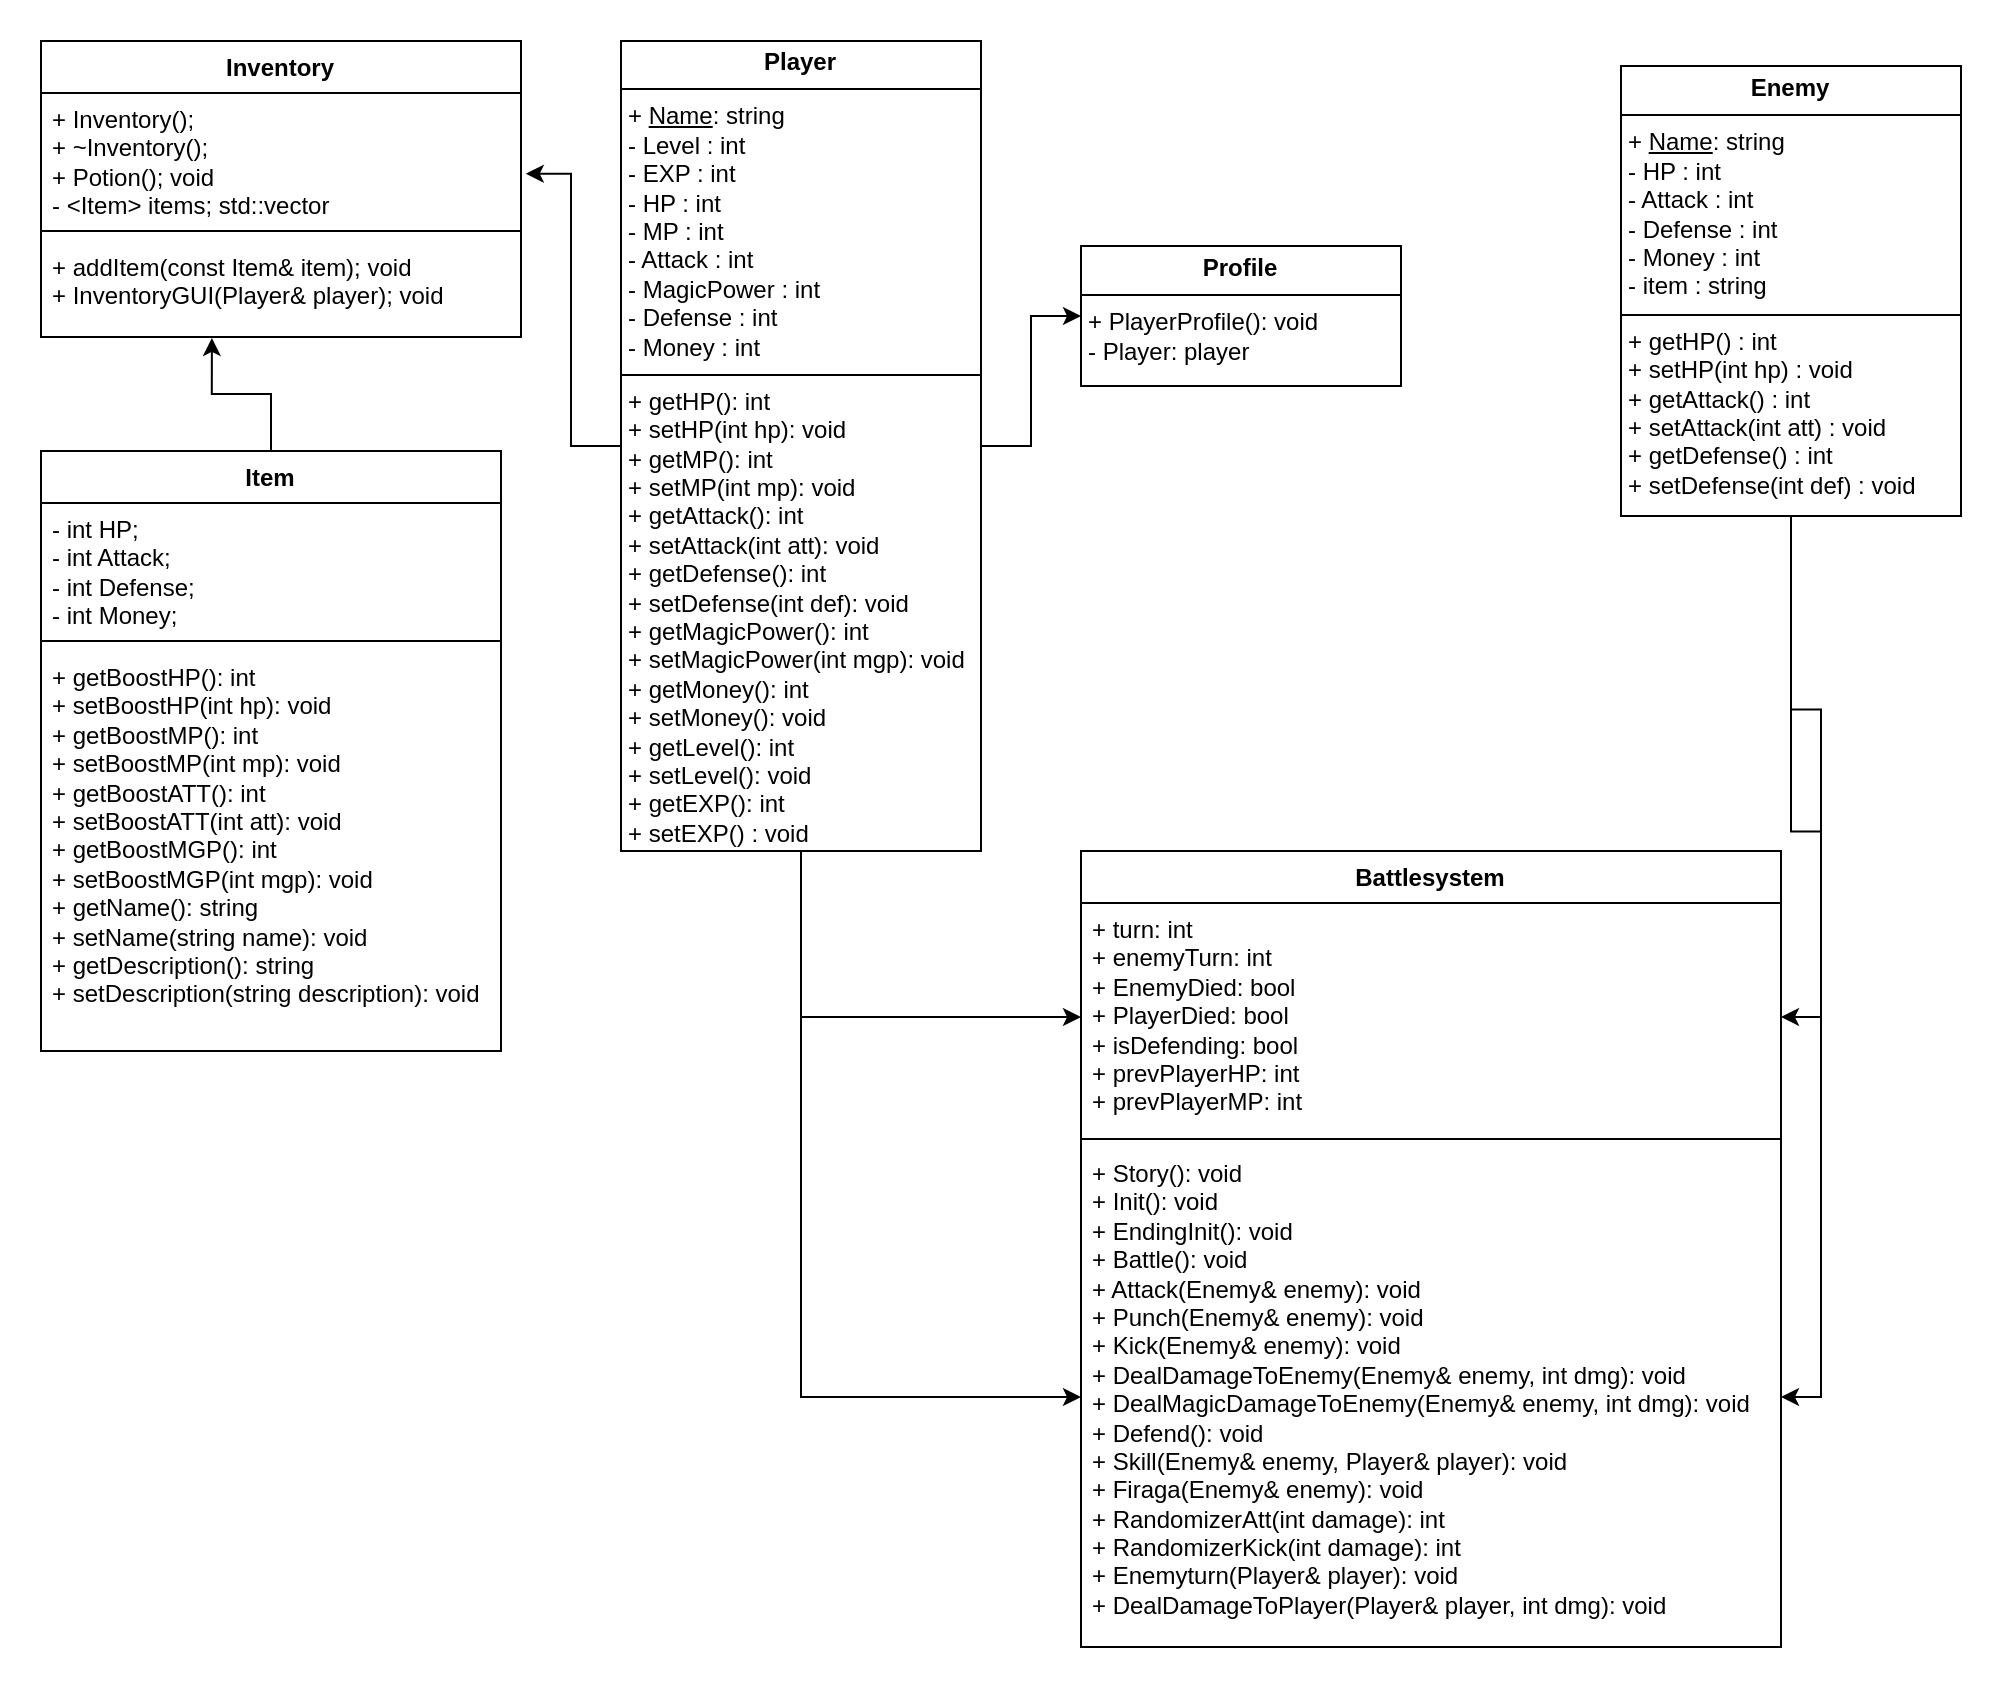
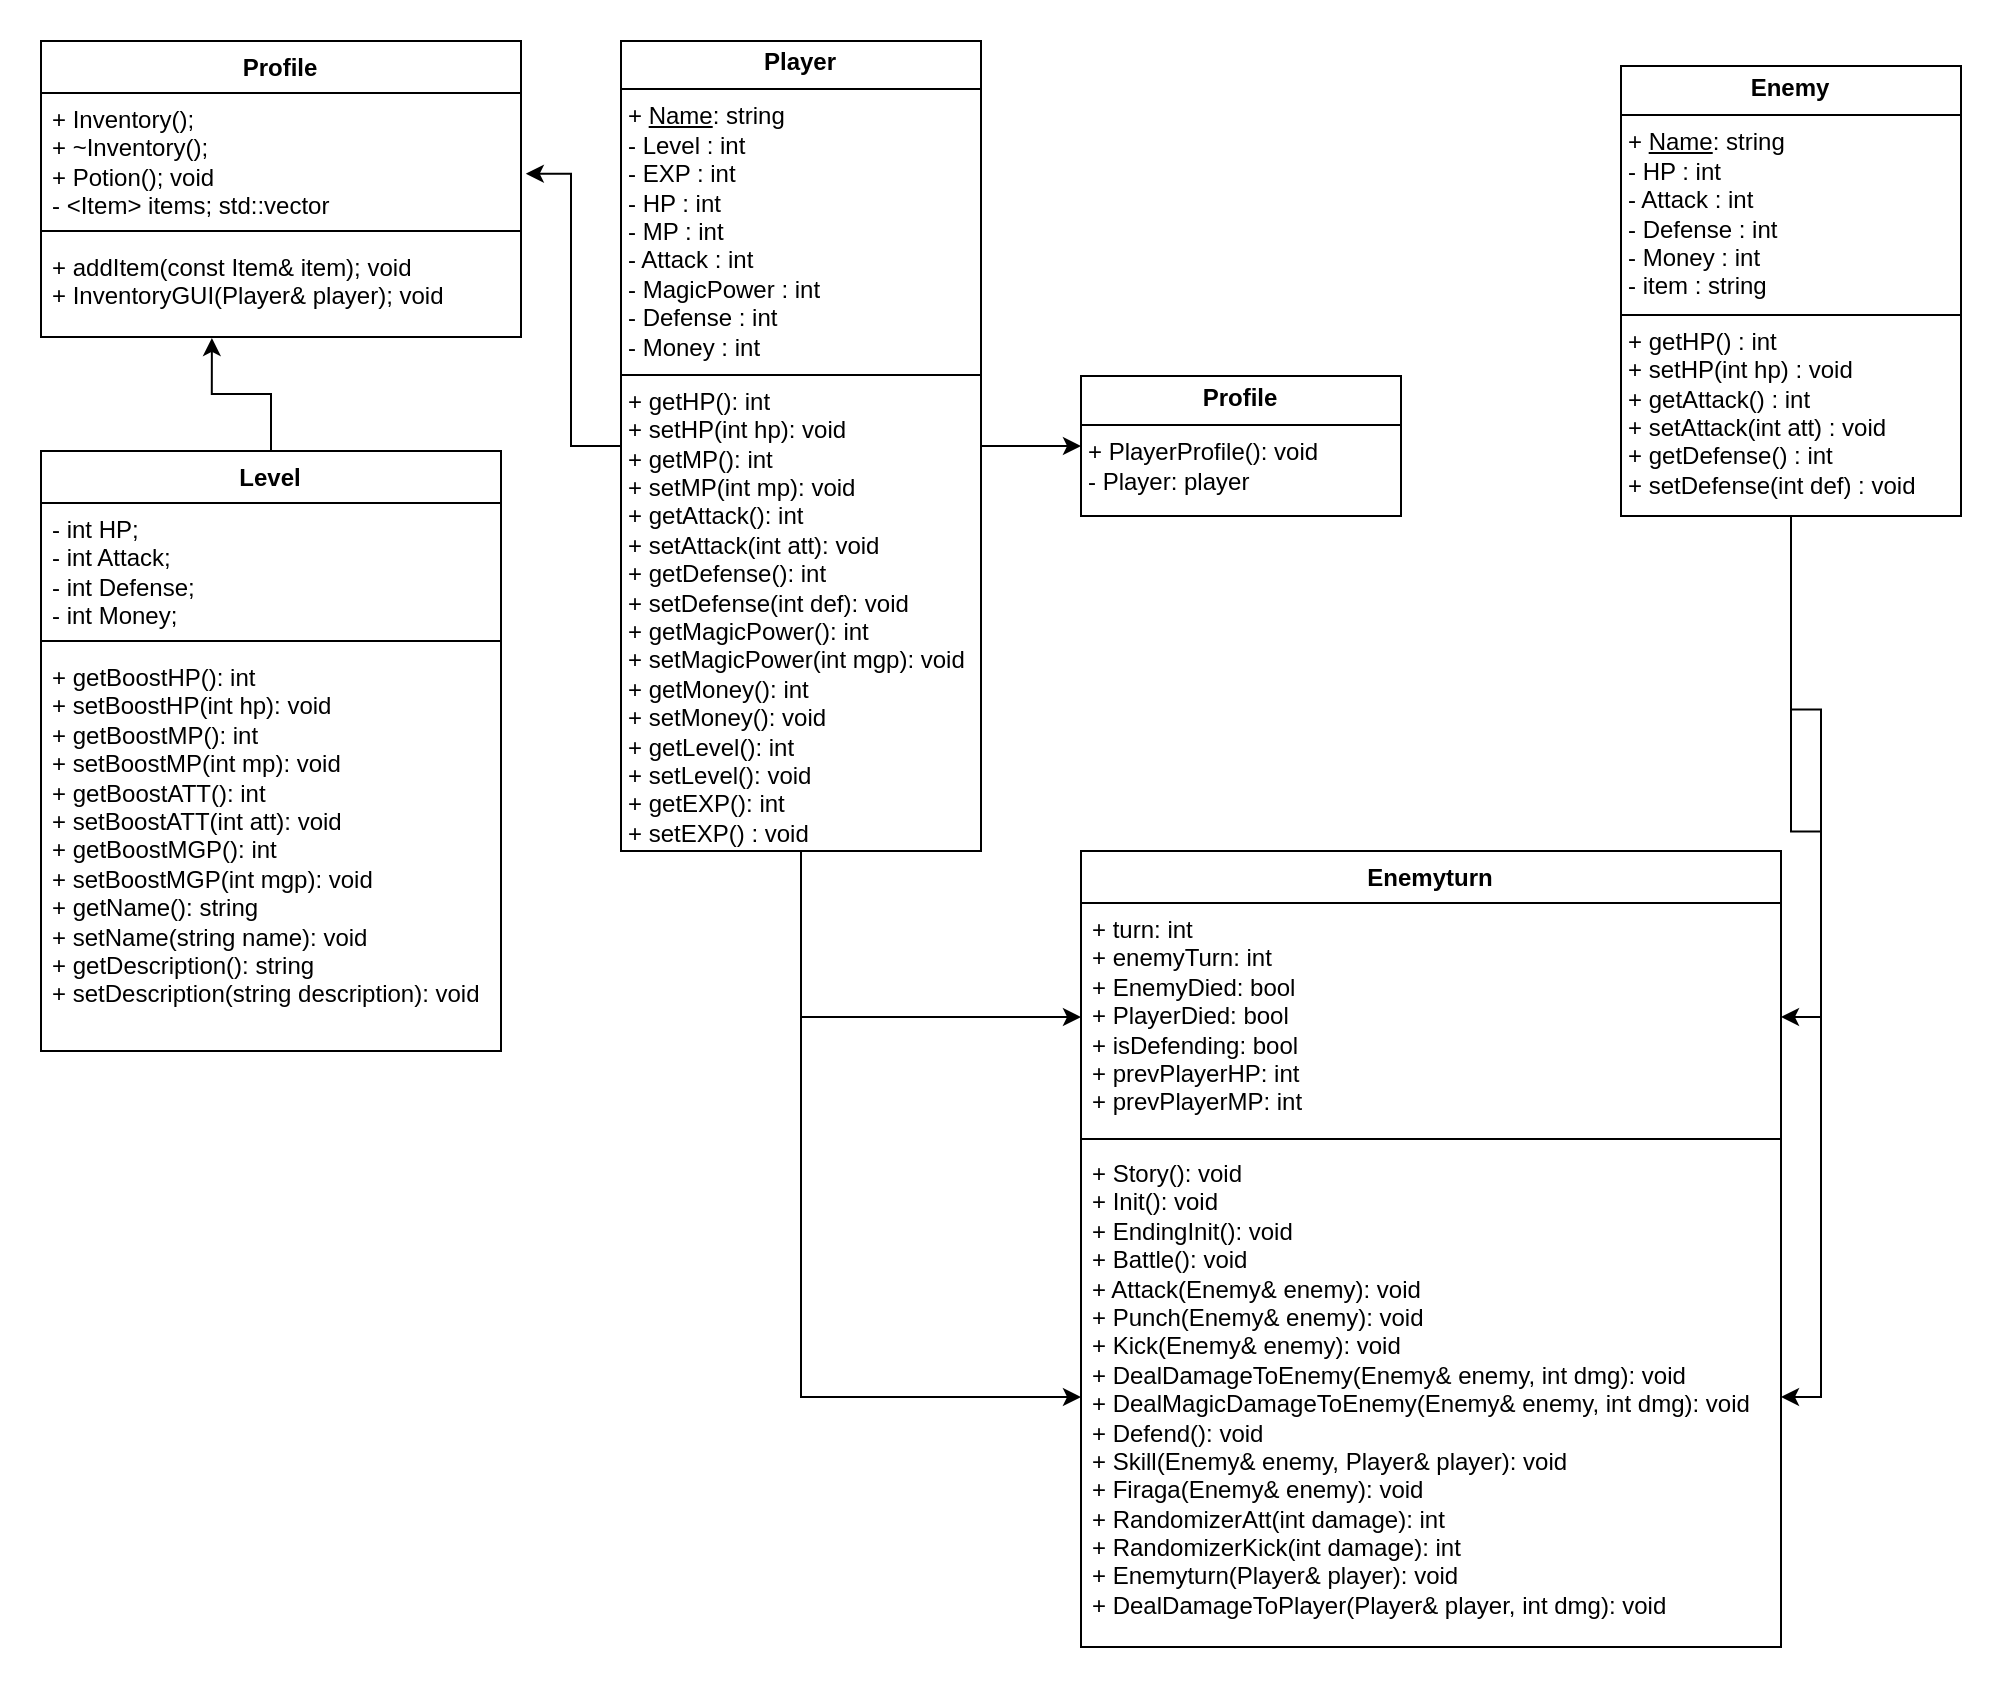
(281, 69) -> (281, 69)
(1241, 316) -> (1241, 446)
(271, 479) -> (271, 479)
(1431, 879) -> (1431, 879)
